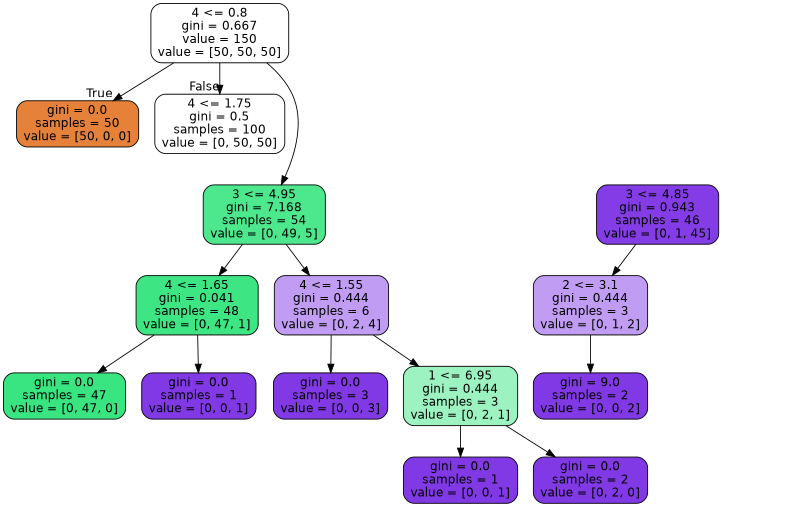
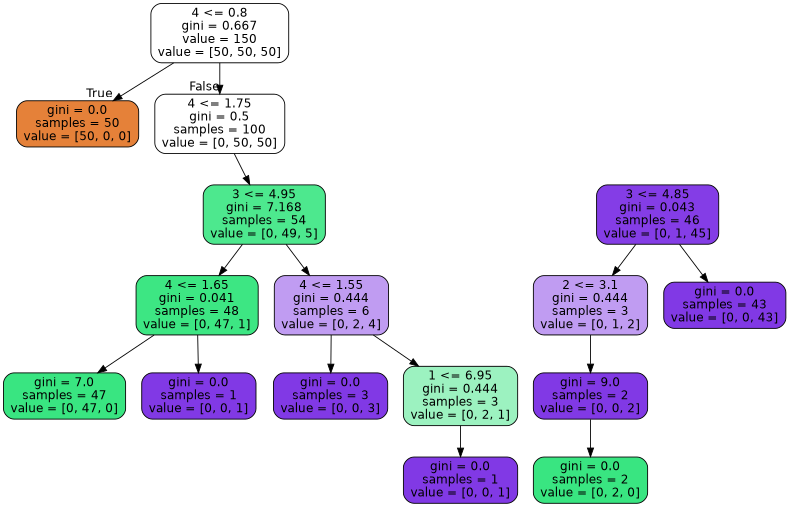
(298, 116) -> (240, 165)
(658, 215) -> (658, 215)
none -> (725, 305)
(65, 396) -> (65, 396)
(527, 439) -> (590, 434)
(590, 480) -> (590, 480)
